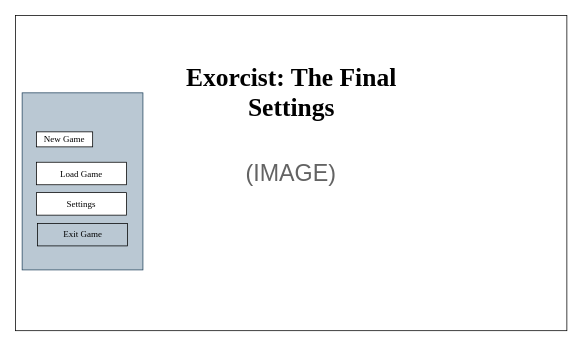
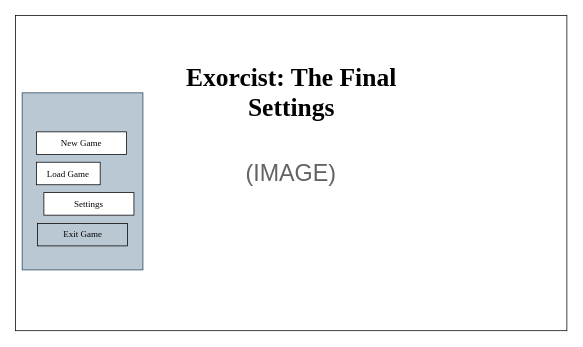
(65, 139) -> (81, 143)
(81, 173) -> (68, 173)
(81, 204) -> (89, 204)
